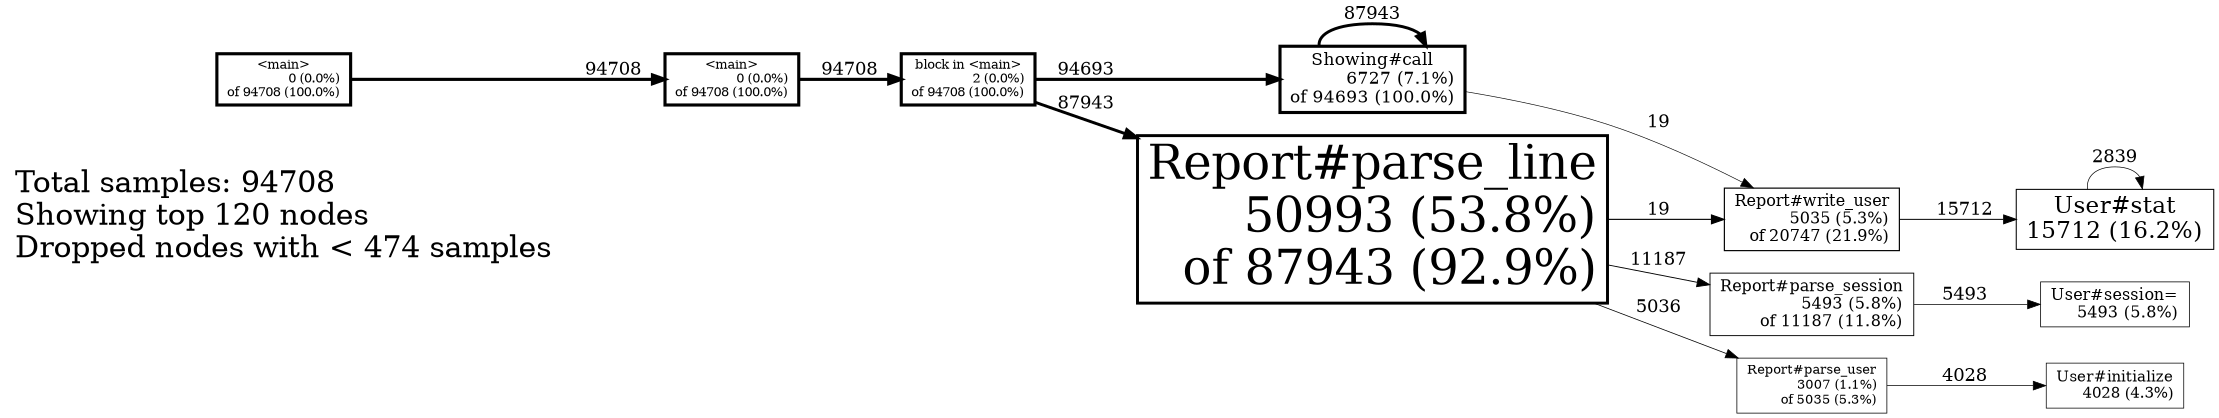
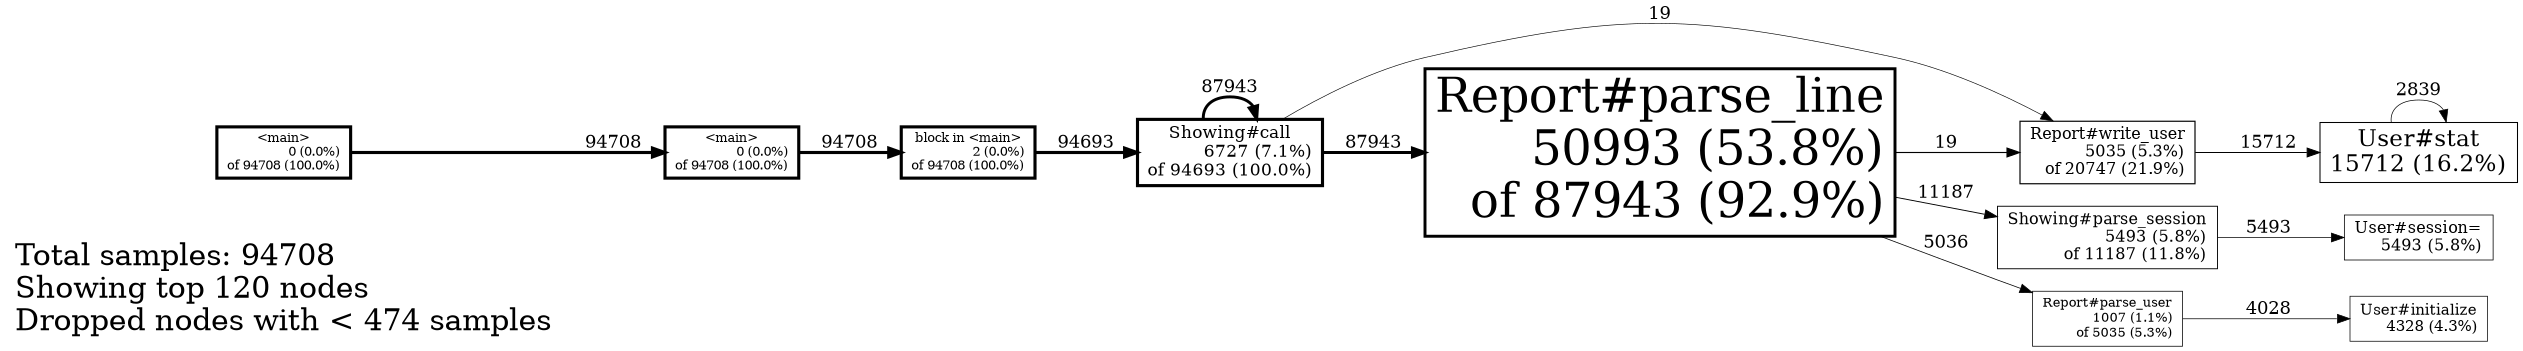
(1080, 118) -> (1368, 152)
(1812, 304) -> (2108, 238)
(1812, 386) -> (2108, 319)
(2115, 386) -> (2419, 319)
